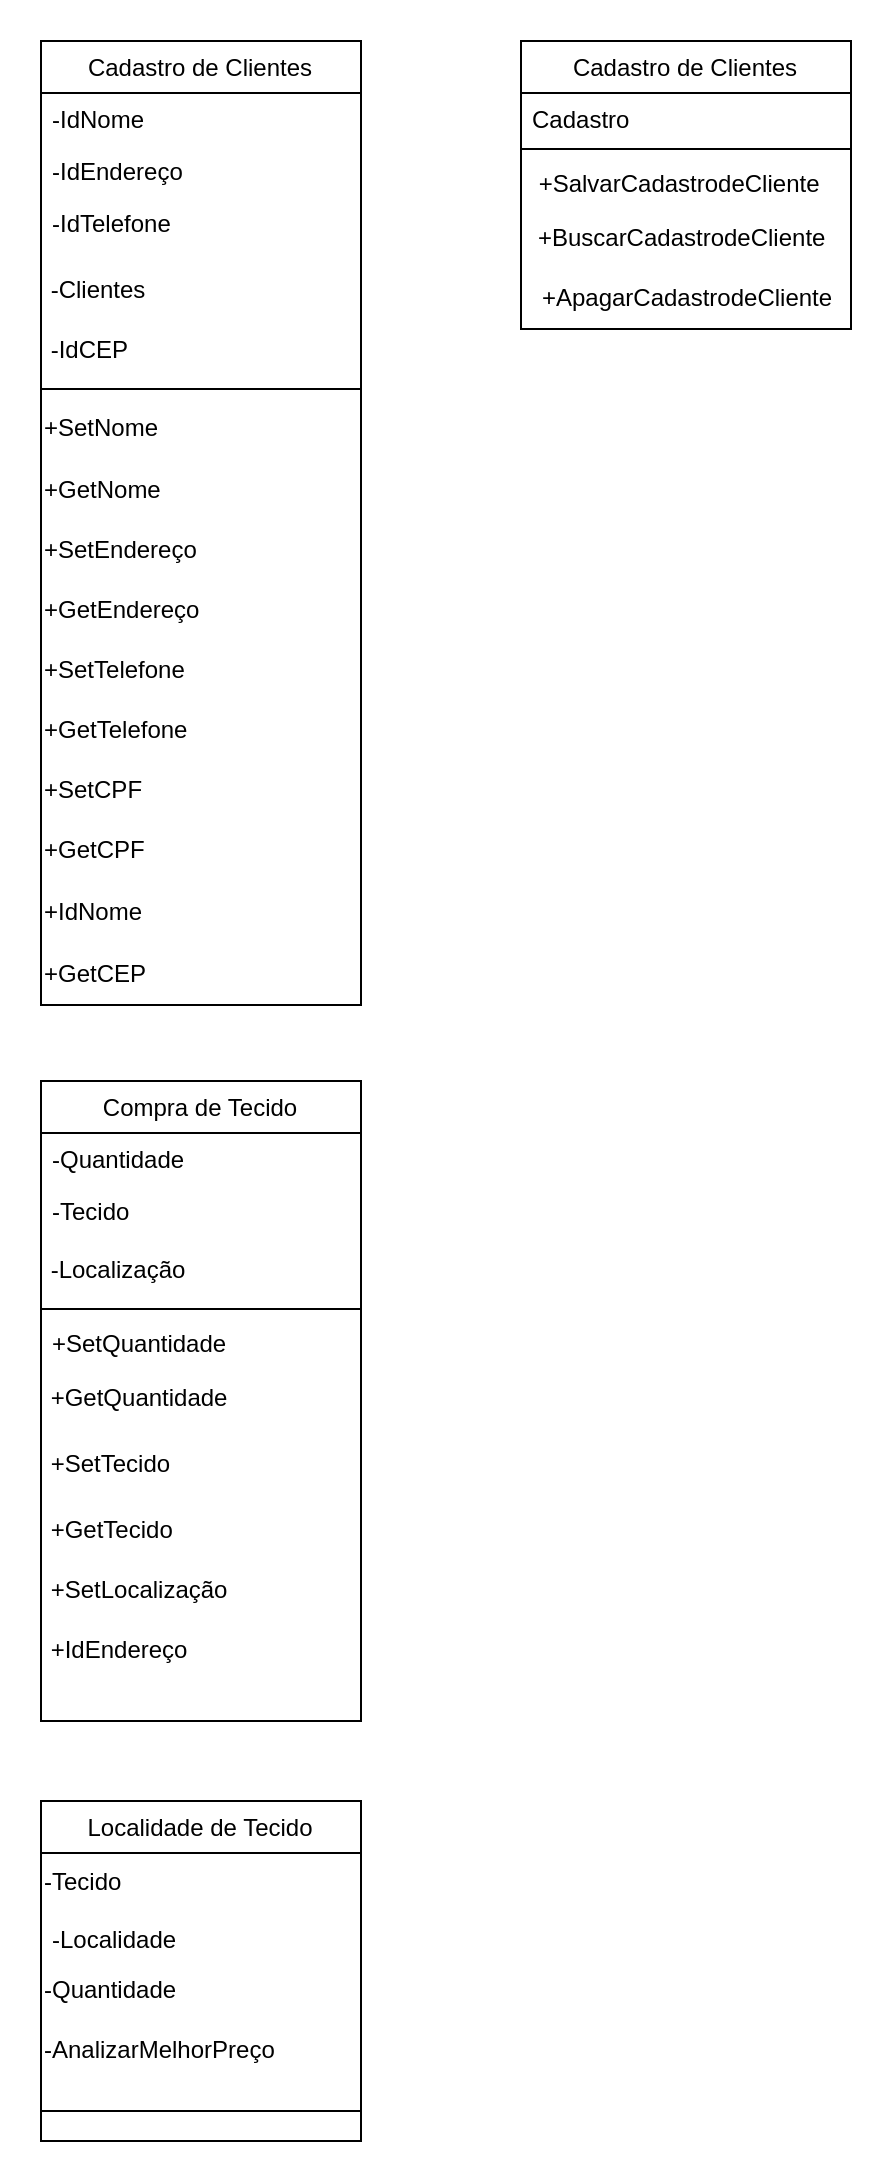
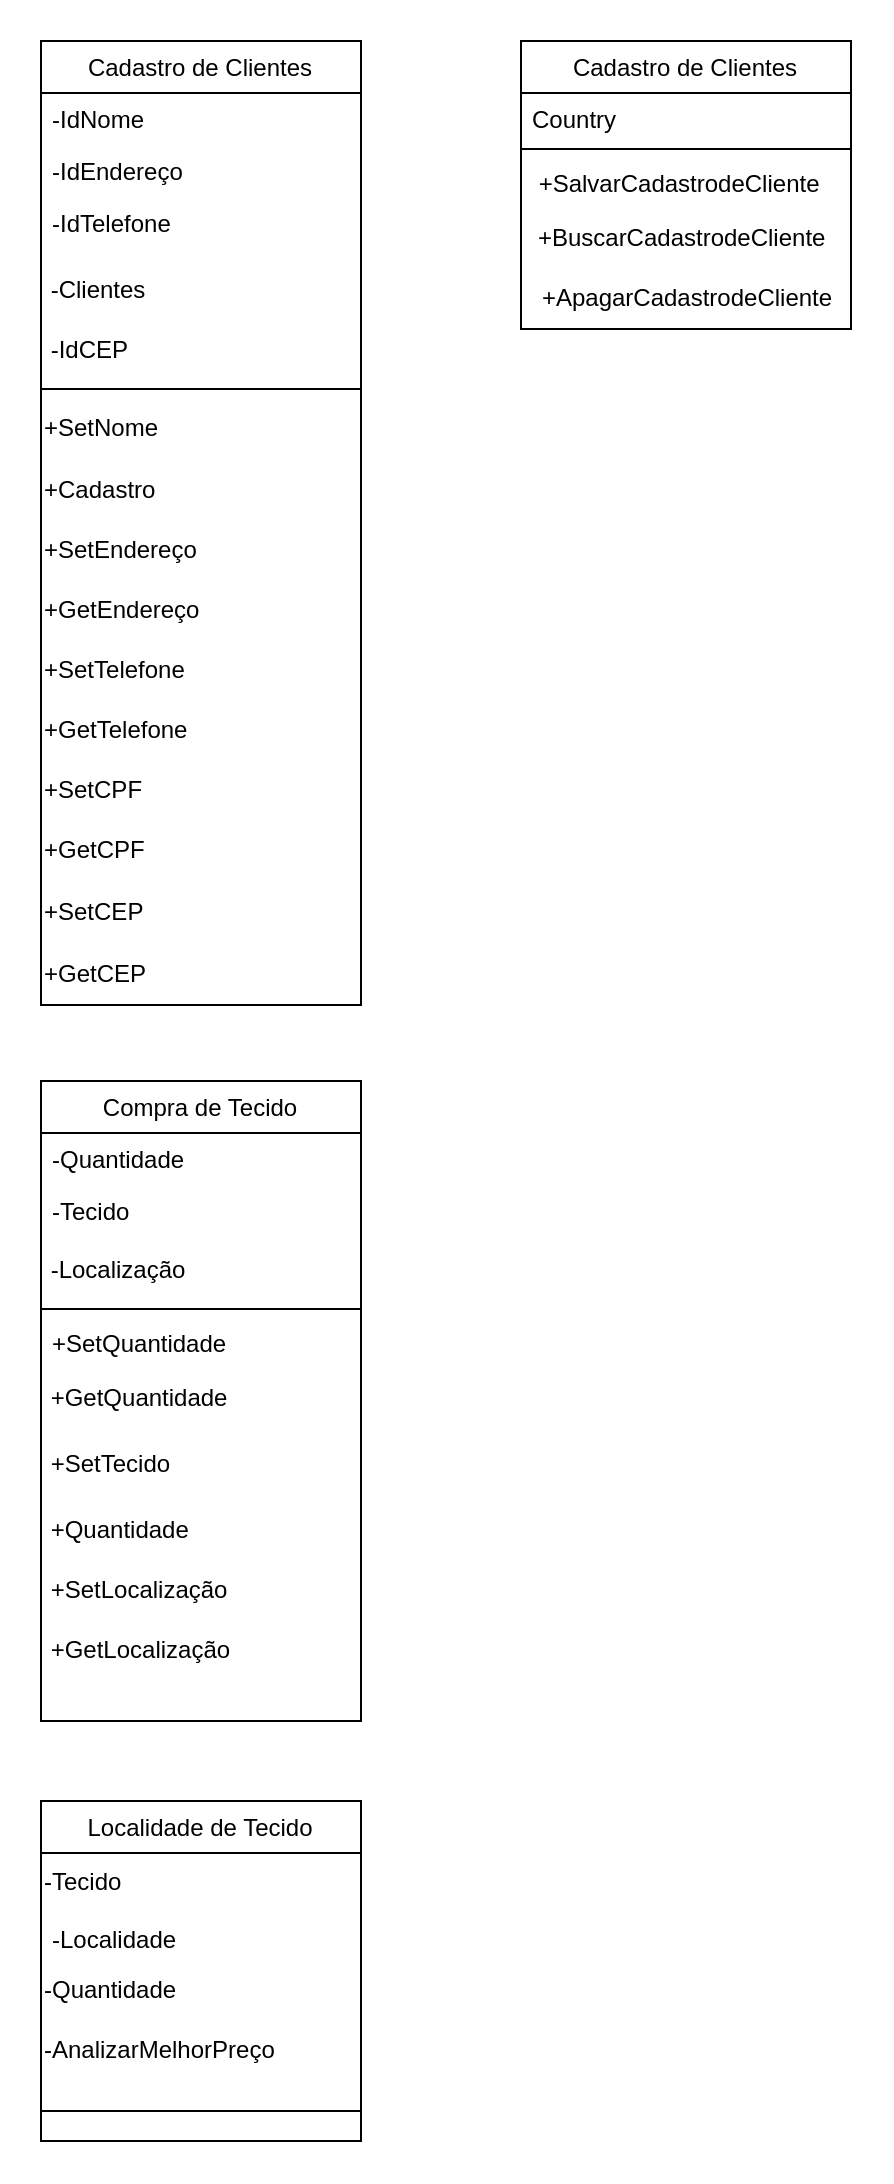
(586, 120) -> (579, 120)
(99, 491) -> (105, 491)
(92, 913) -> (92, 913)
(109, 1531) -> (116, 1531)
(119, 1651) -> (140, 1651)
